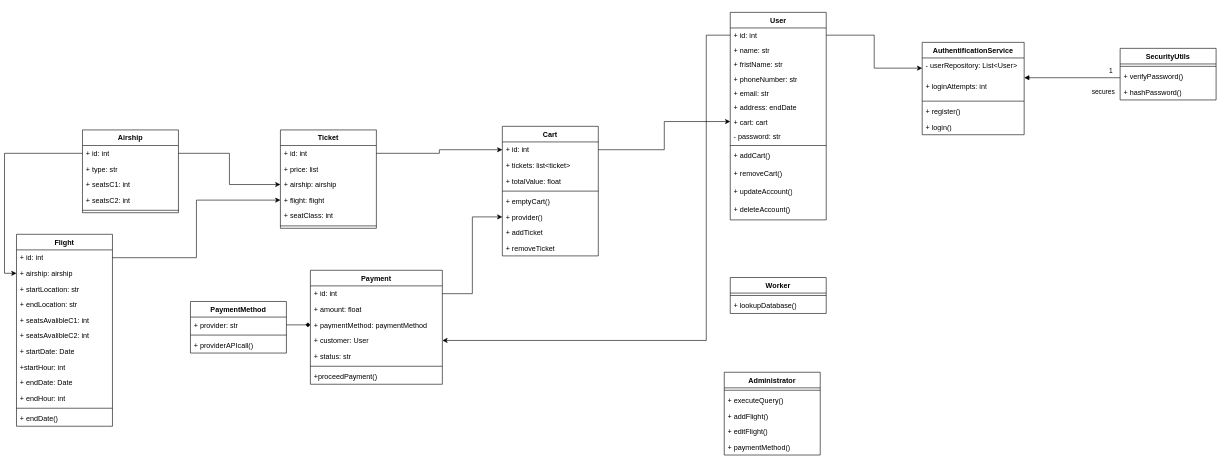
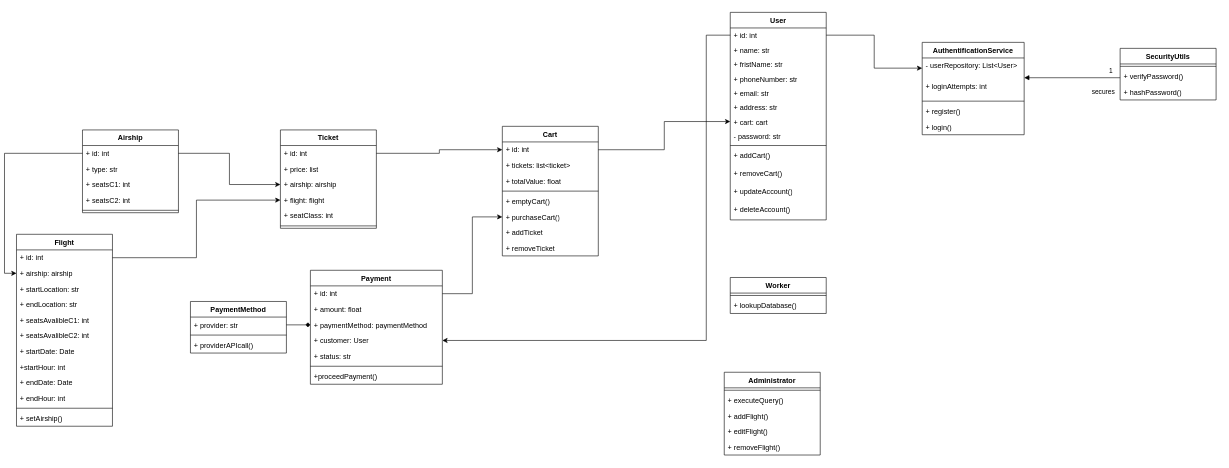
(768, 108) -> (760, 108)
(528, 218) -> (537, 218)
(41, 419) -> (46, 419)
(761, 448) -> (758, 448)
